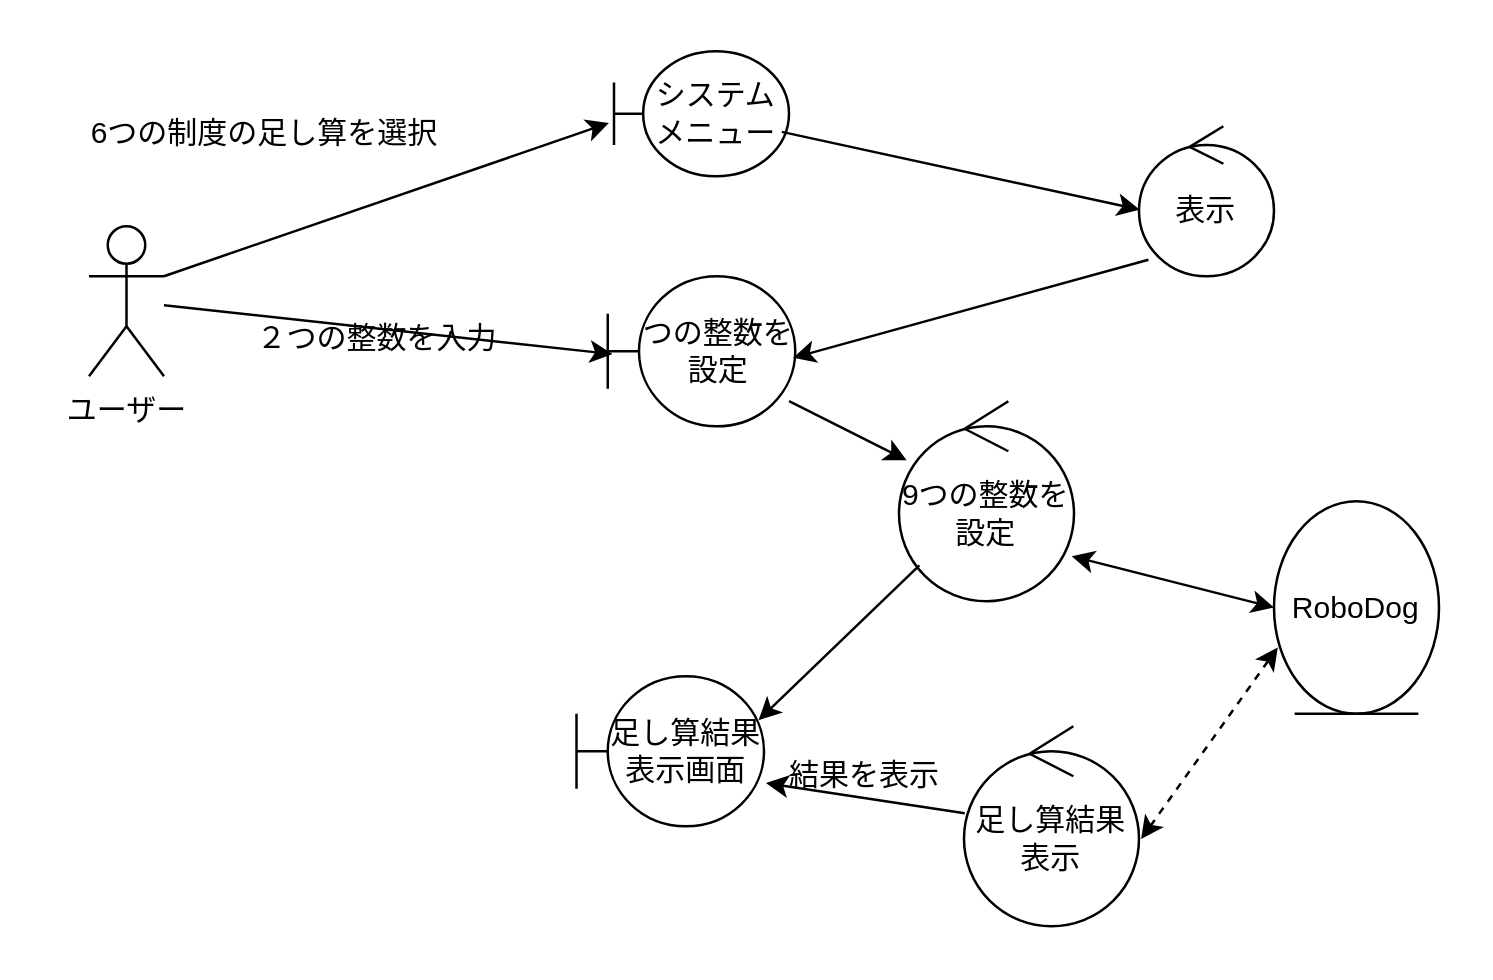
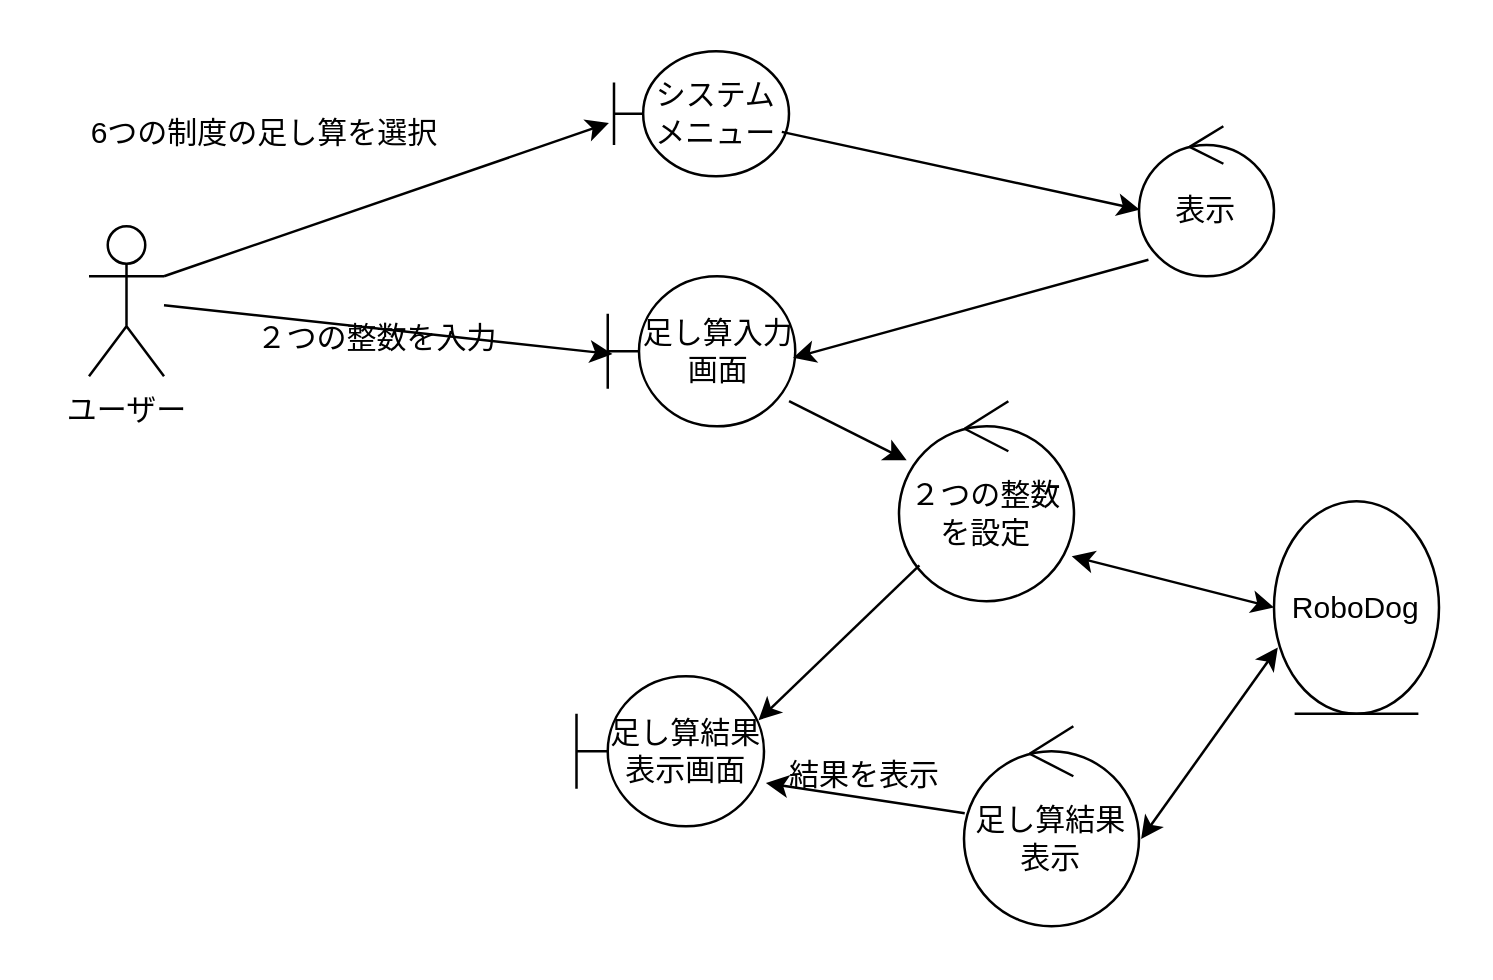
(719, 351) -> (719, 351)
(986, 514) -> (986, 514)
(1209, 744) -> (1209, 744)
